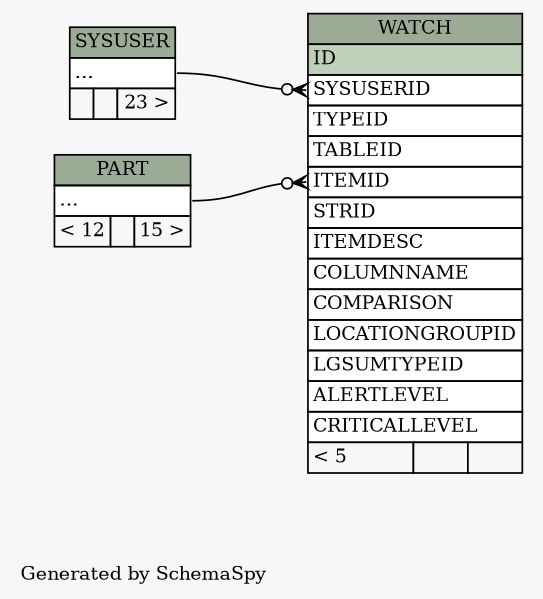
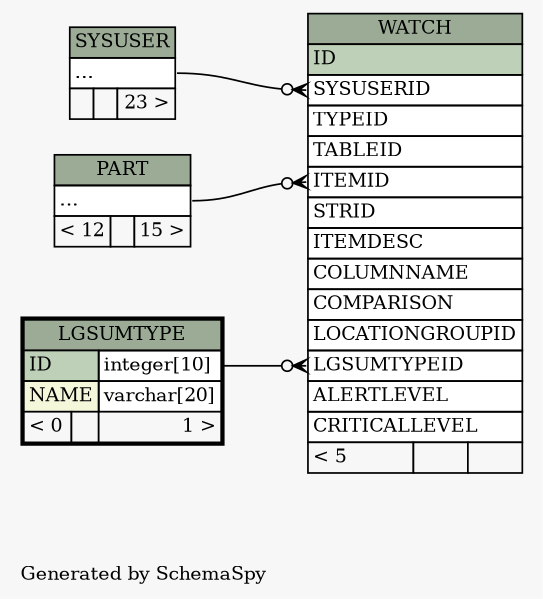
none -> (122, 381)
